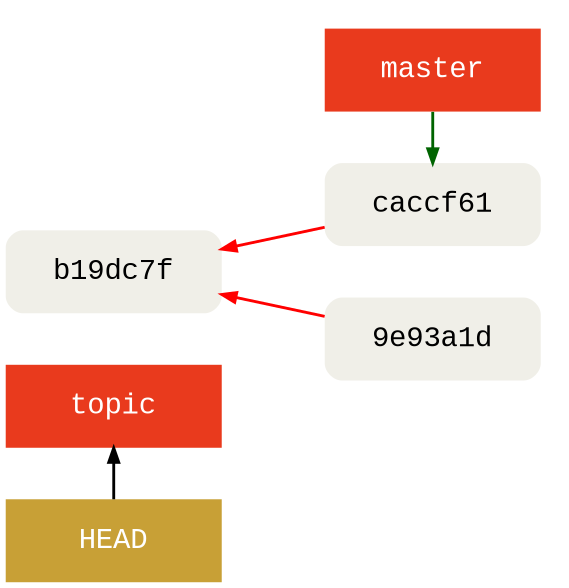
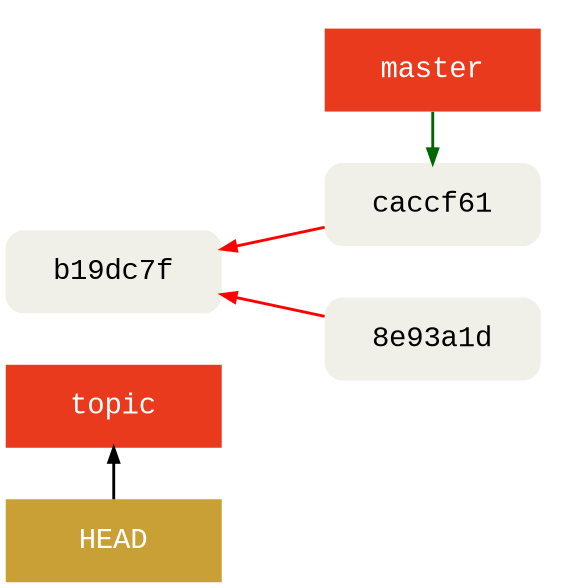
(433, 339) -> (433, 339)
